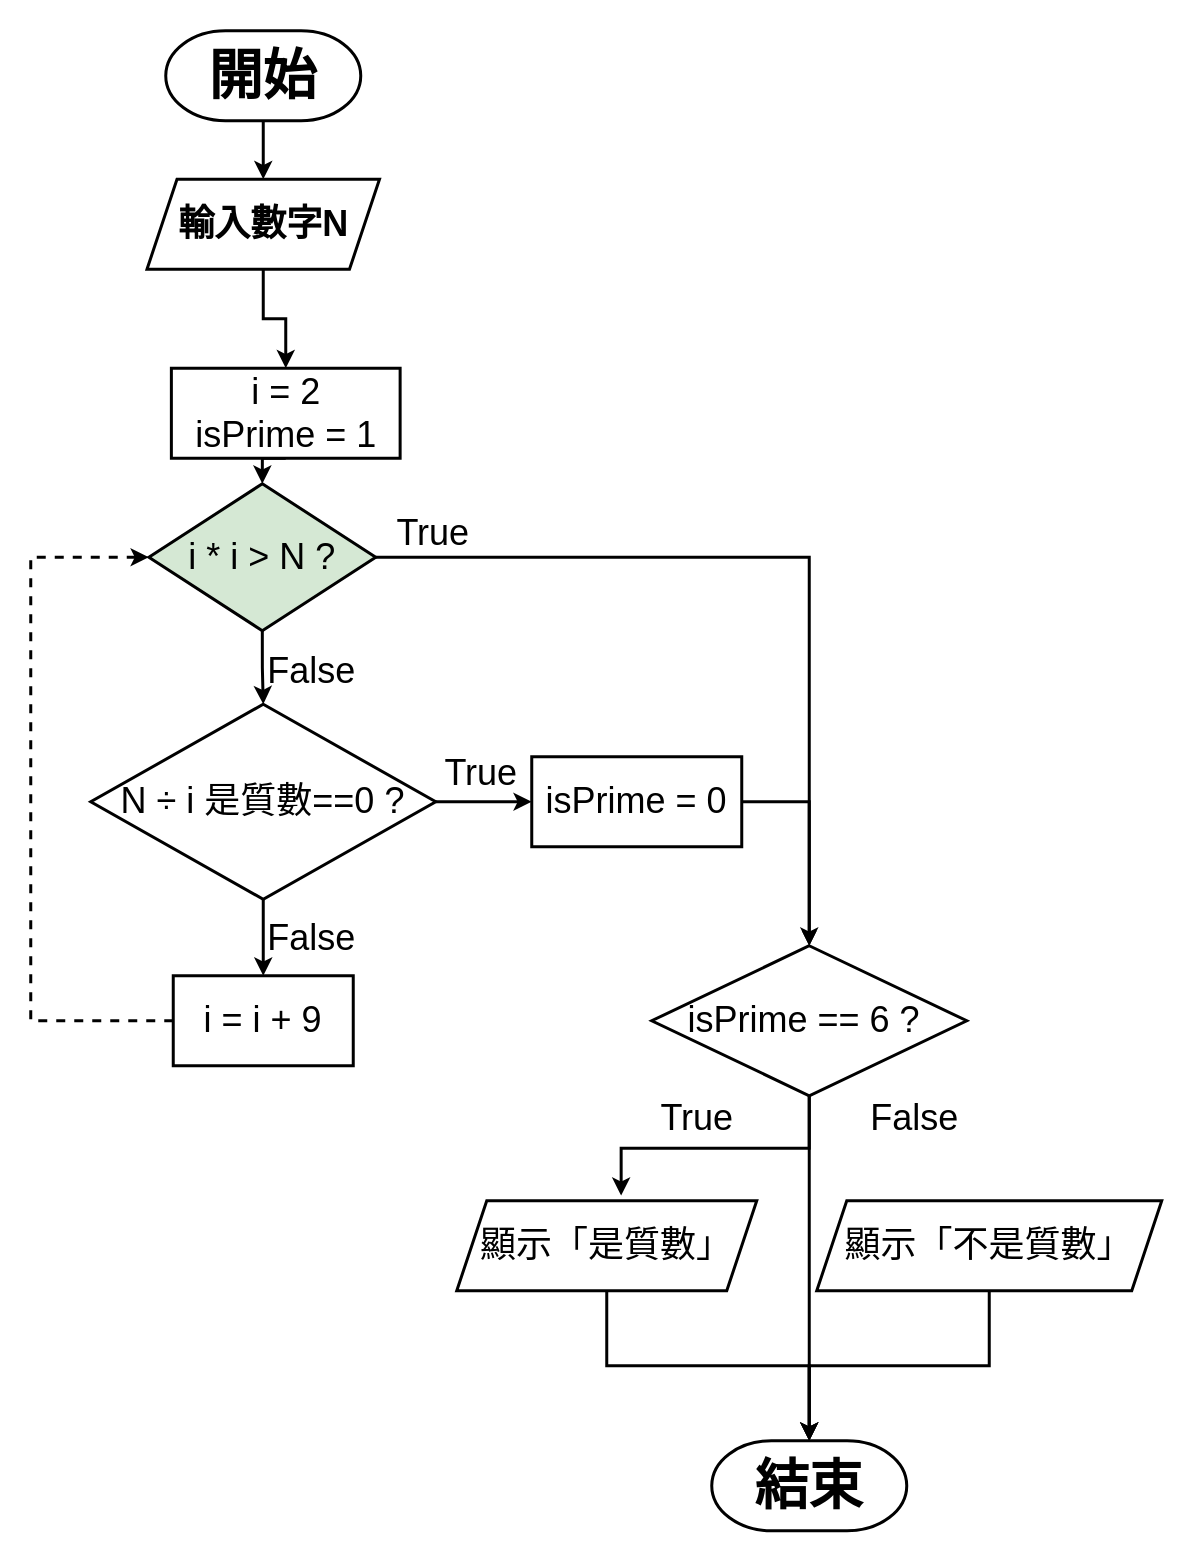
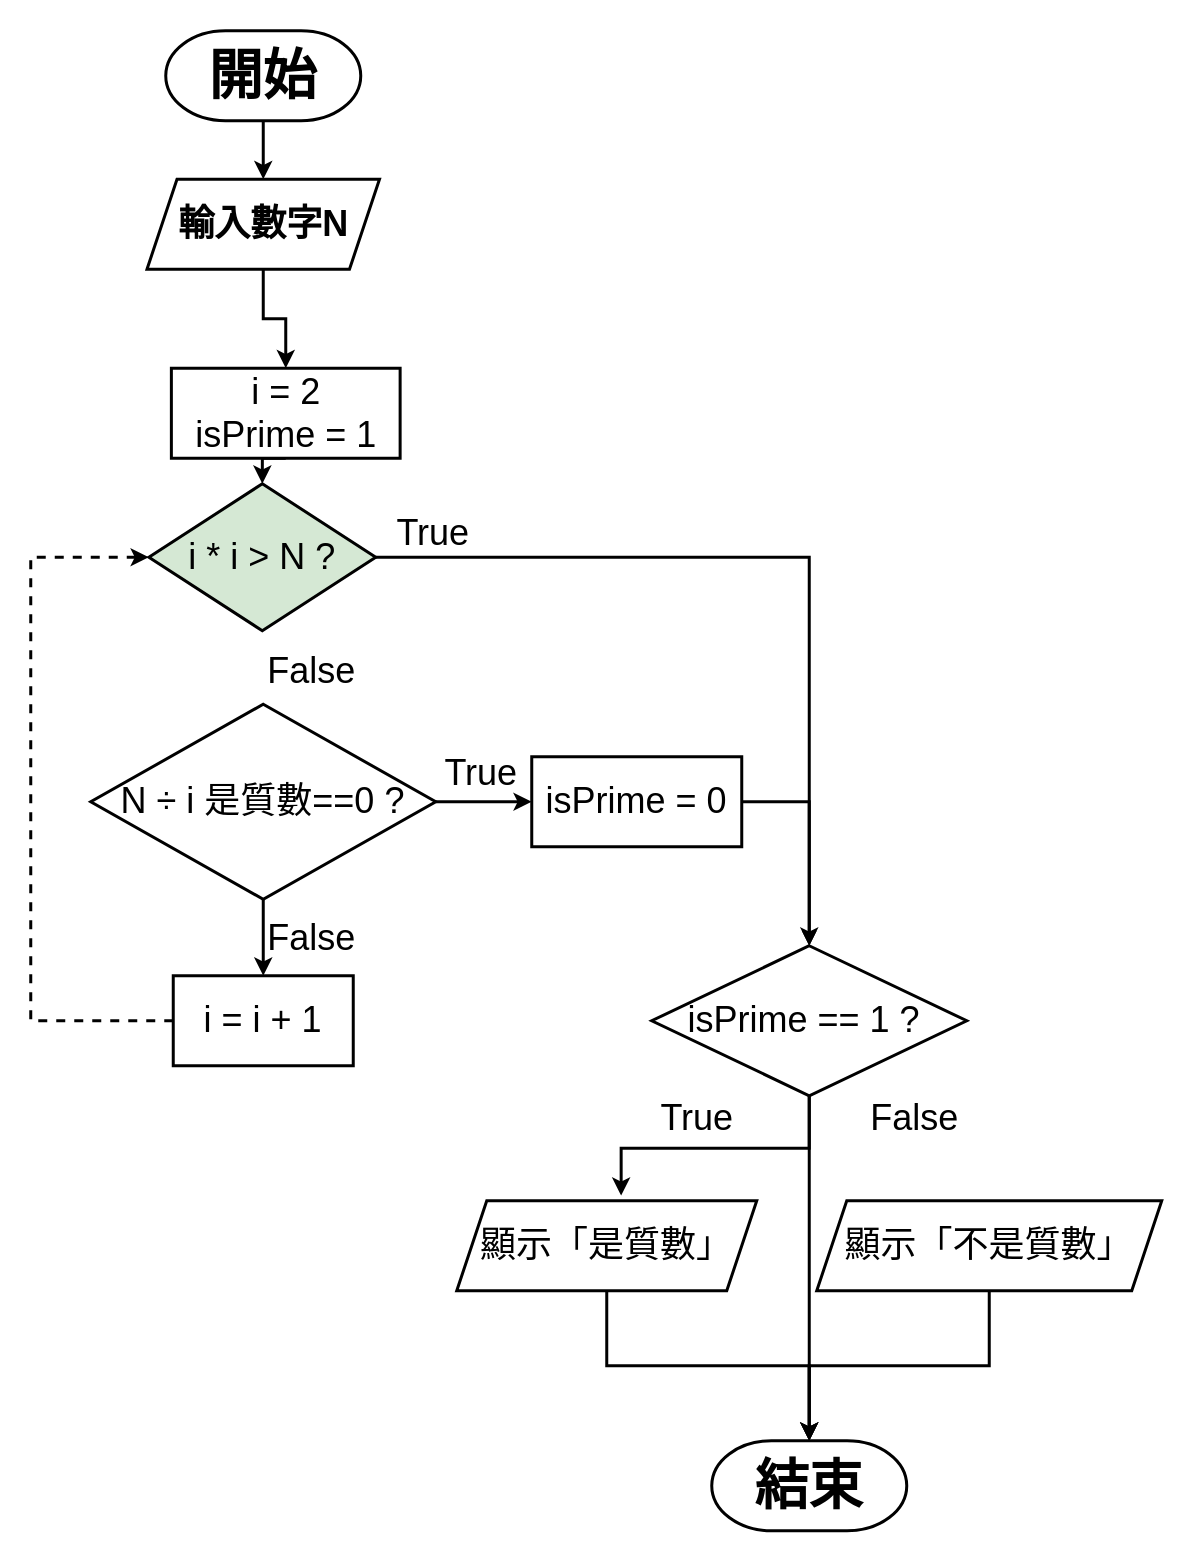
(262, 661) -> none
(263, 1021) -> (263, 1021)
(809, 1021) -> (809, 1021)
